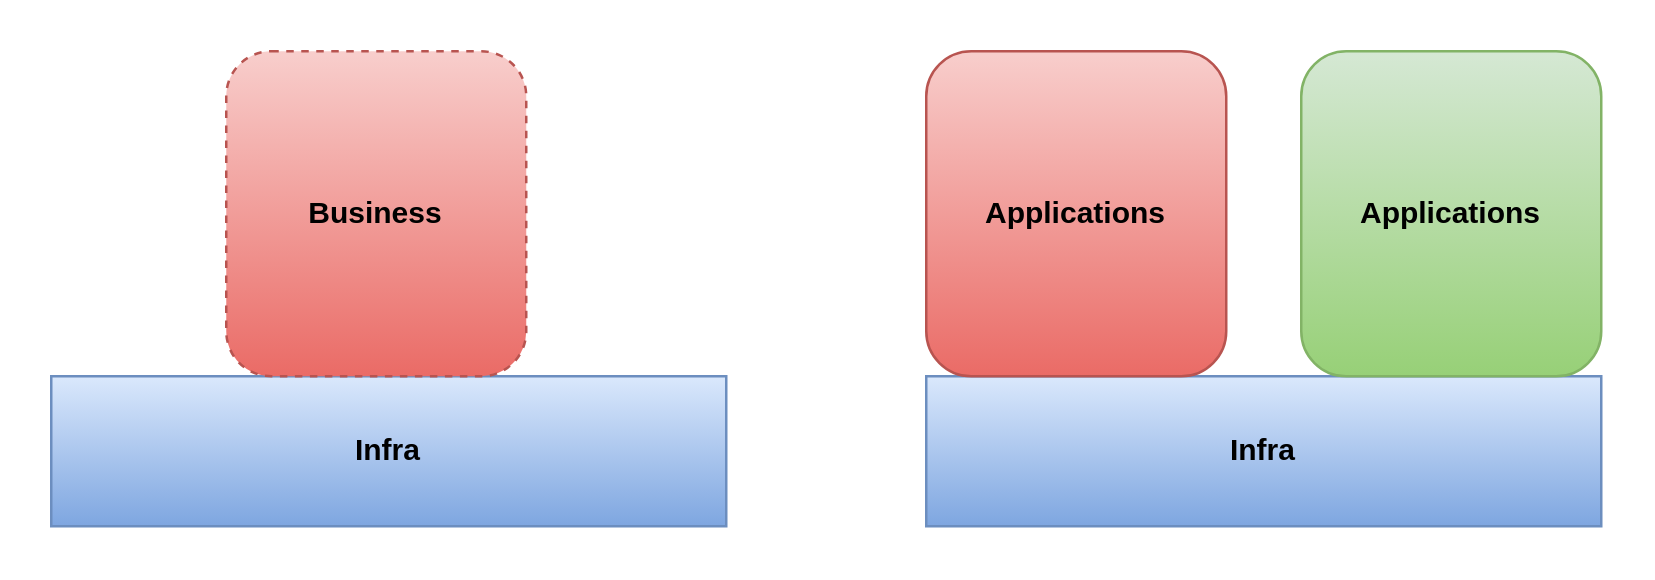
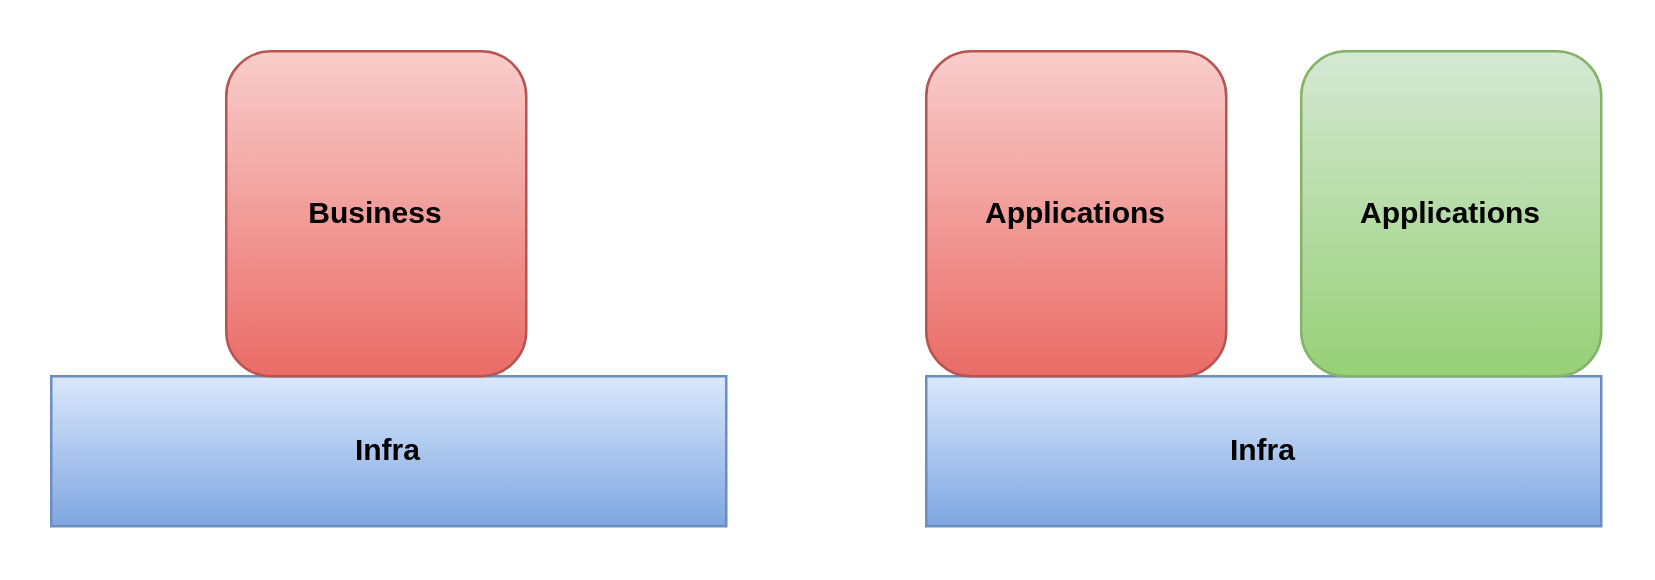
(376, 214) -> (376, 214)
